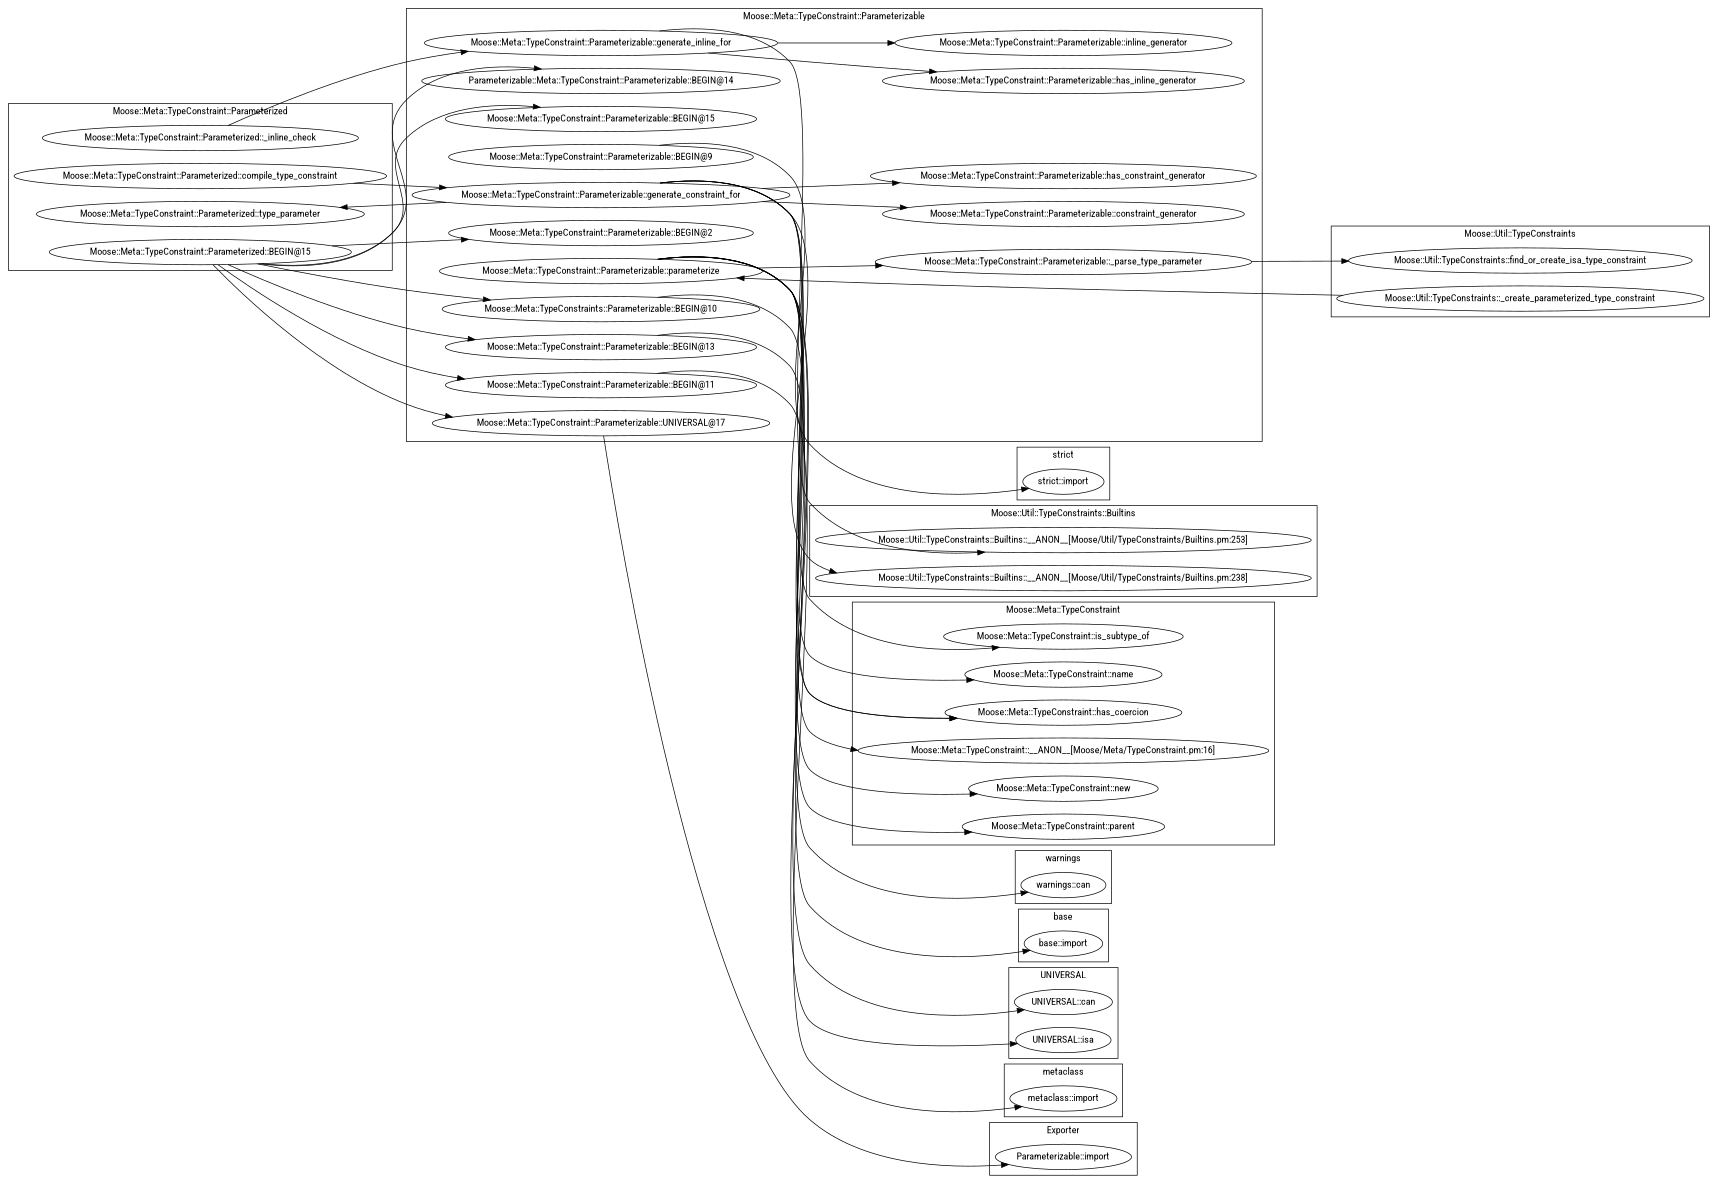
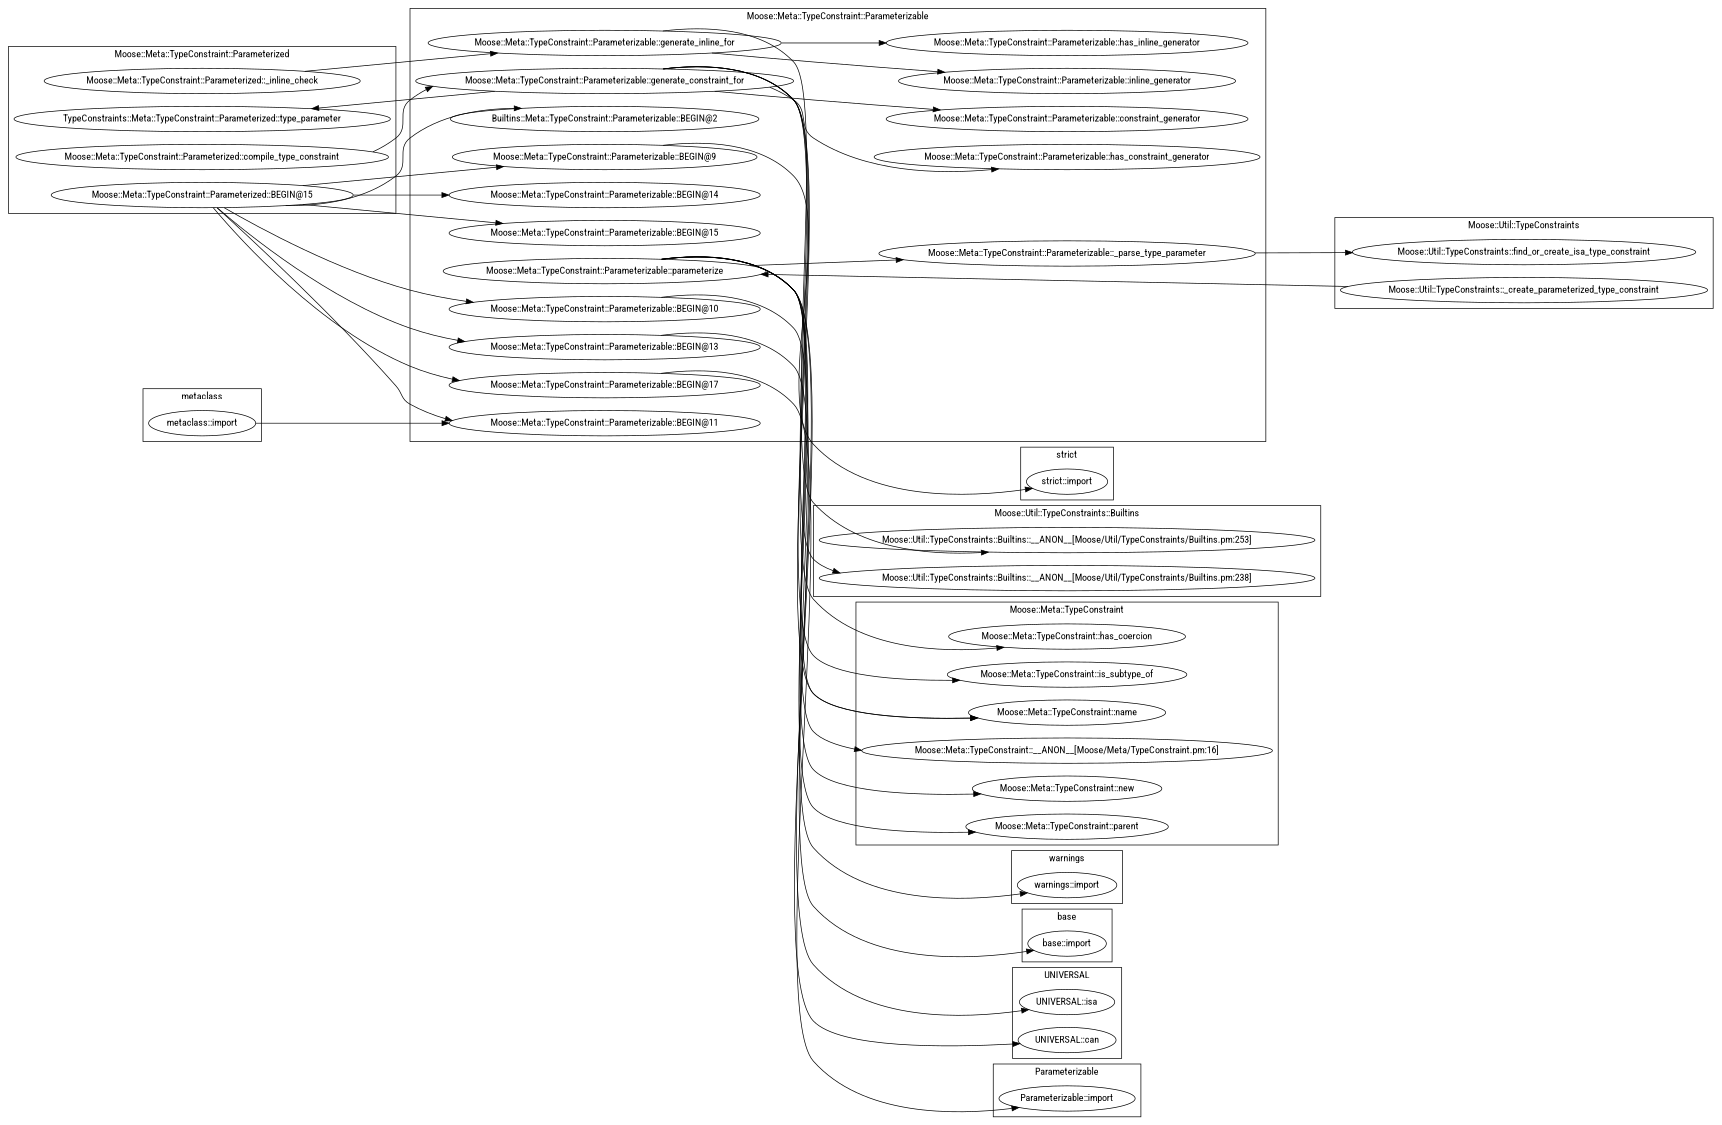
(601, 81) -> (605, 195)
none -> (404, 176)
(200, 214) -> (202, 119)
(601, 233) -> (605, 119)
(601, 309) -> (605, 309)
(601, 423) -> (605, 385)
(800, 494) -> (803, 503)
(1063, 885) -> (1067, 885)
(796, 1001) -> (349, 423)
(1063, 1131) -> (1067, 1072)
